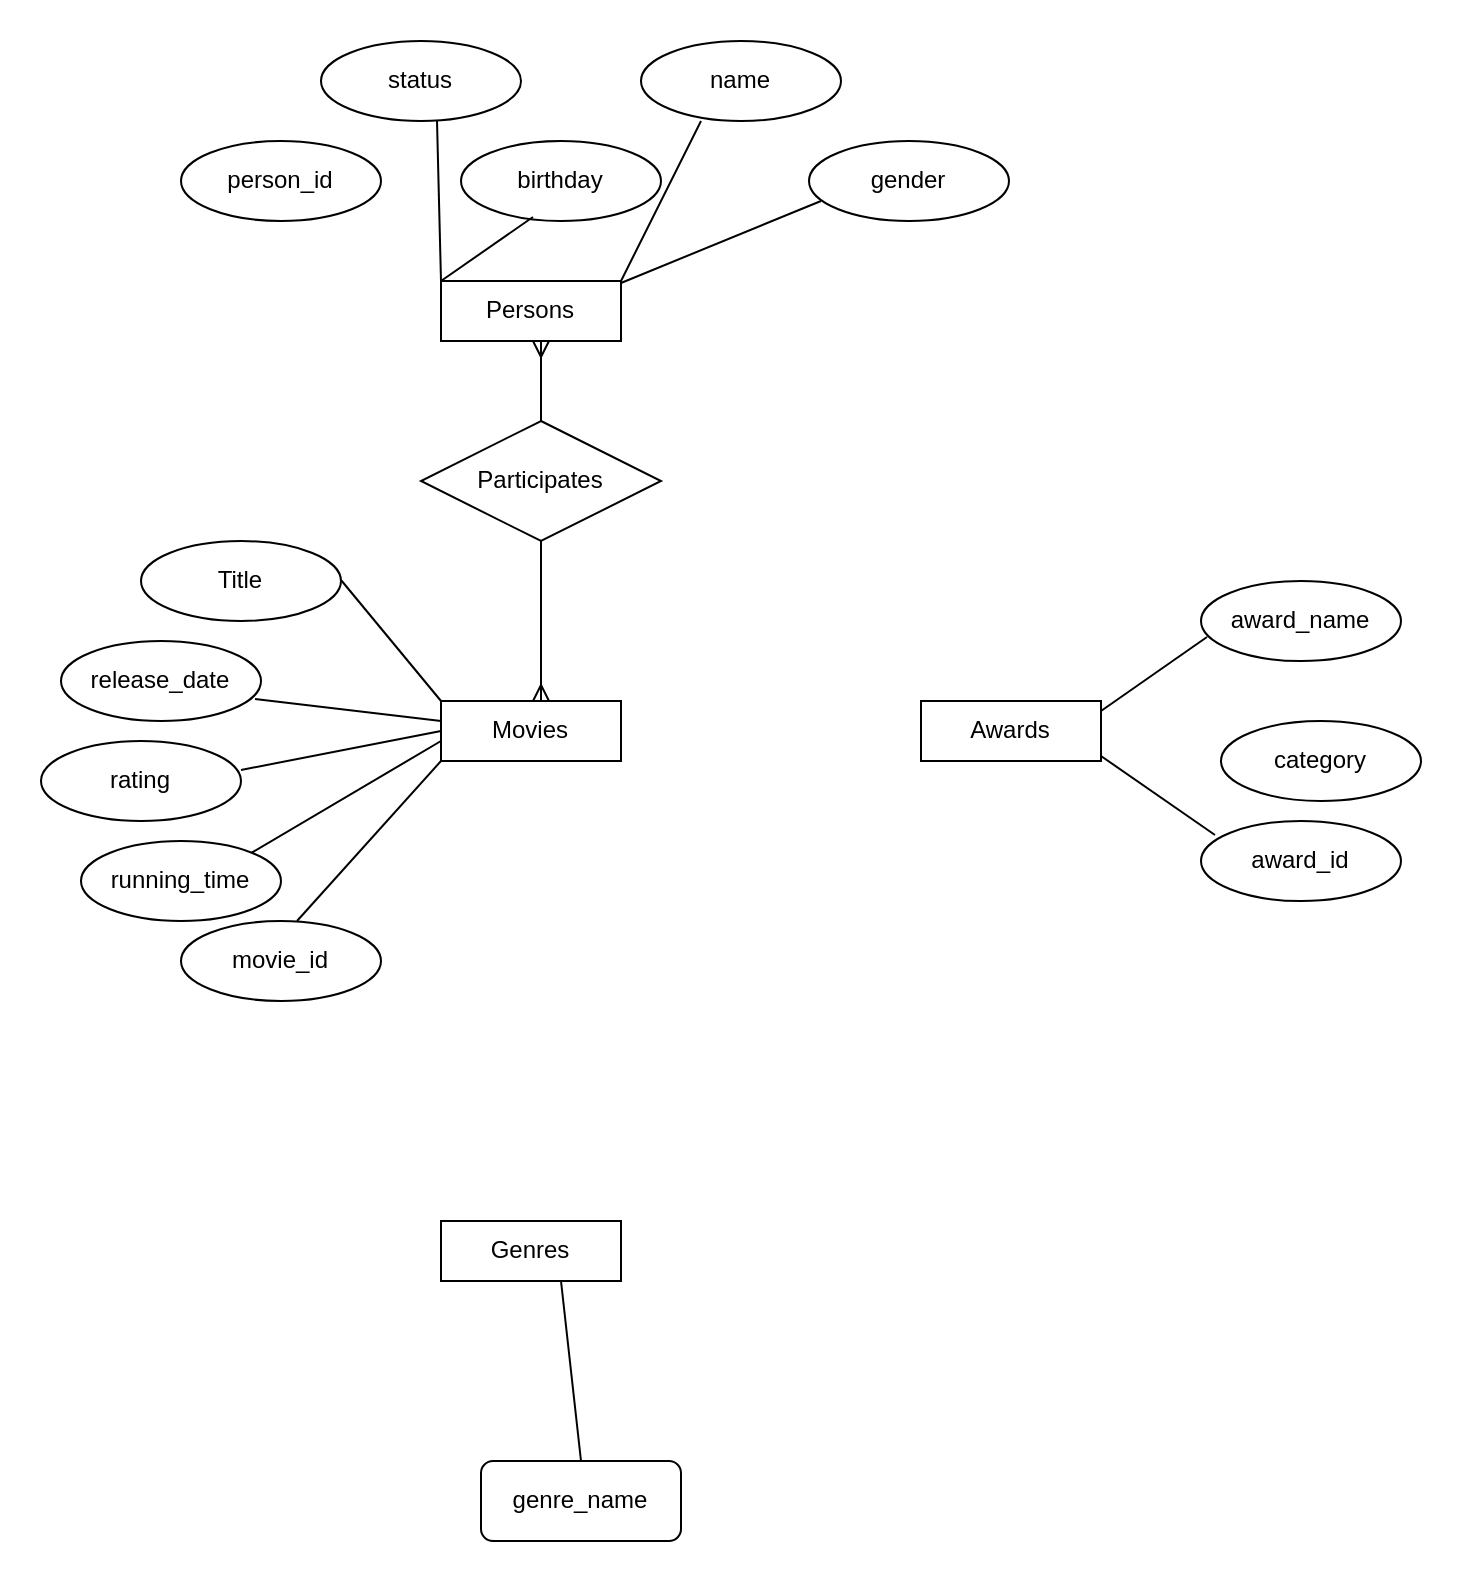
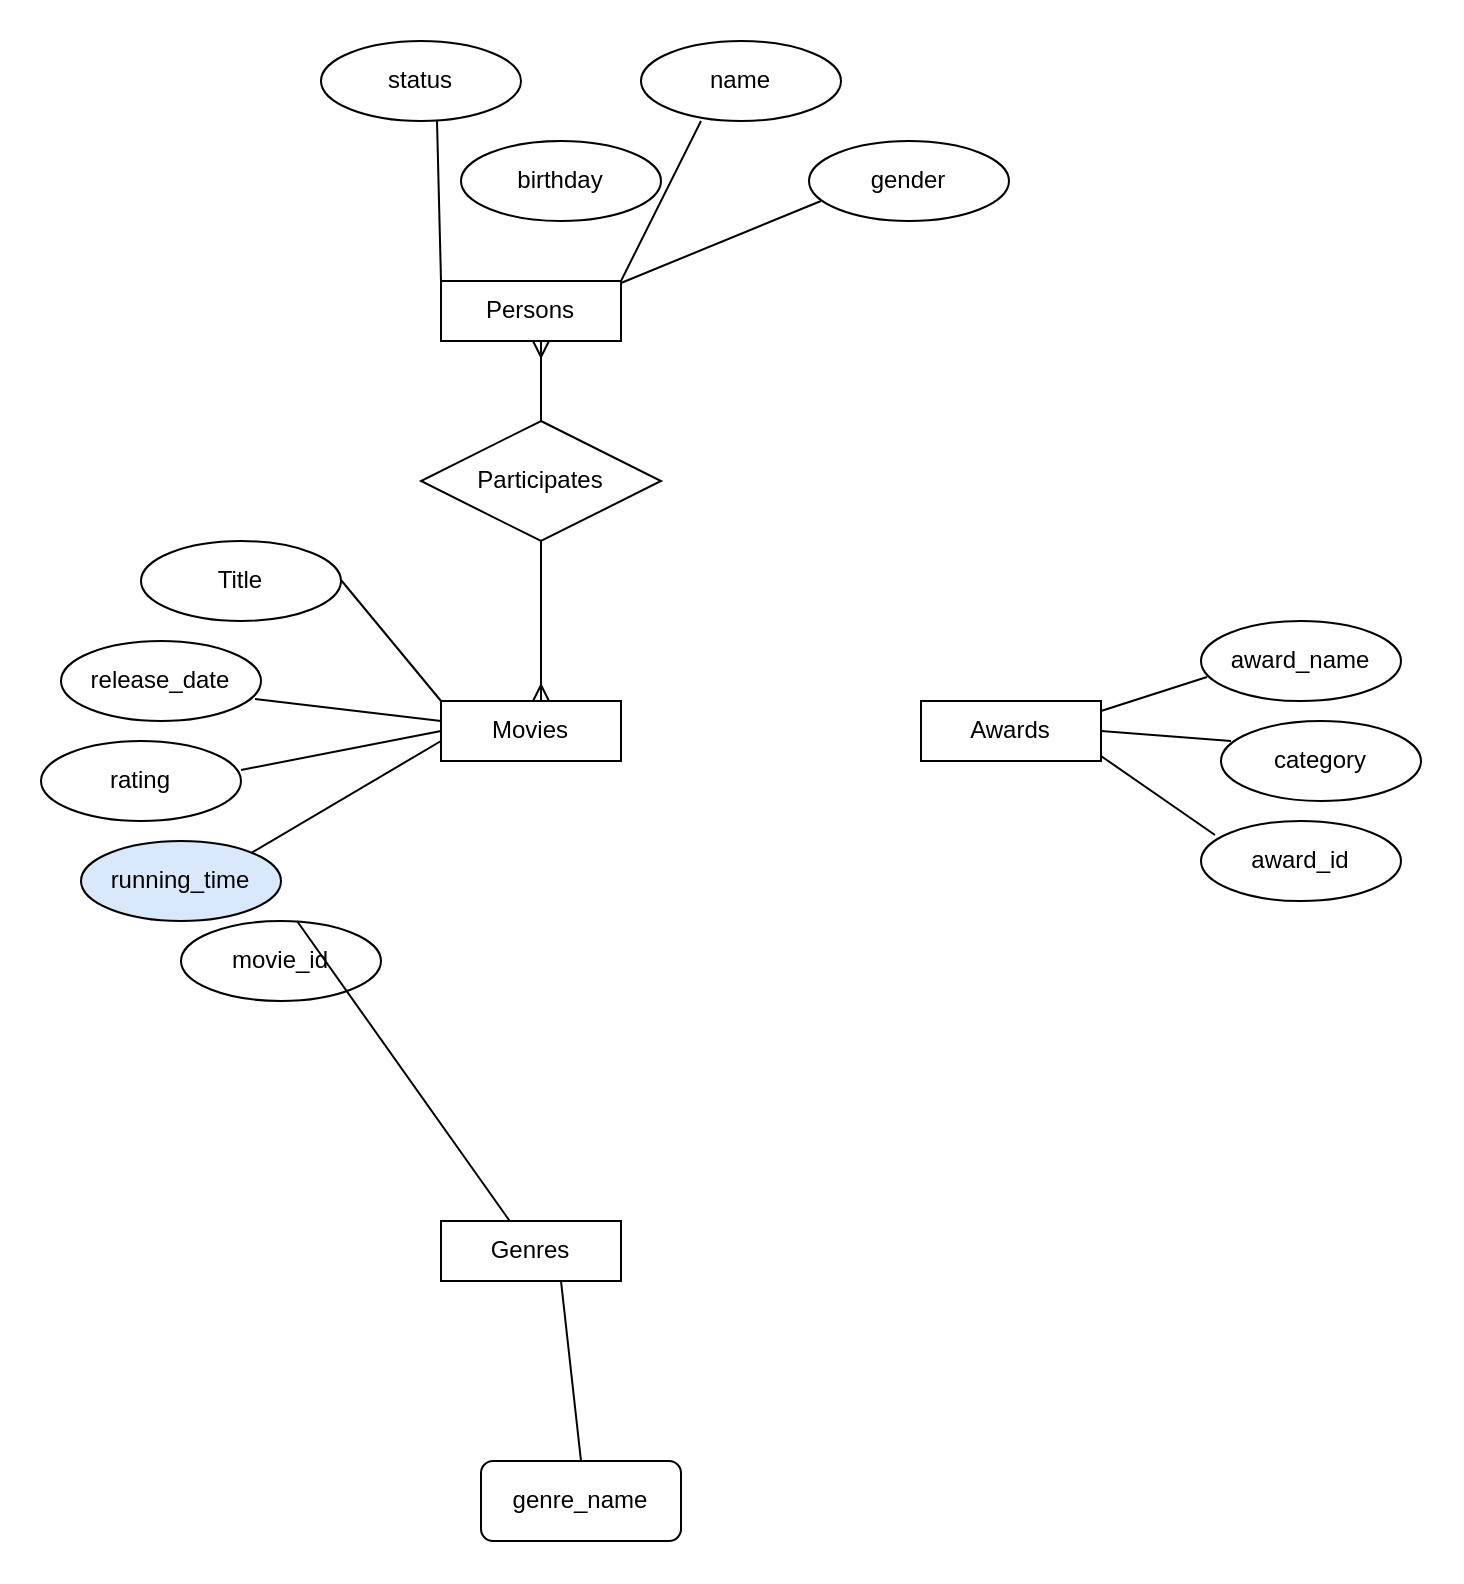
(281, 181) -> none
(489, 248) -> none
(1301, 621) -> (1301, 661)
none -> (1166, 736)
(369, 841) -> (403, 1071)
(181, 881) -> (181, 881)
